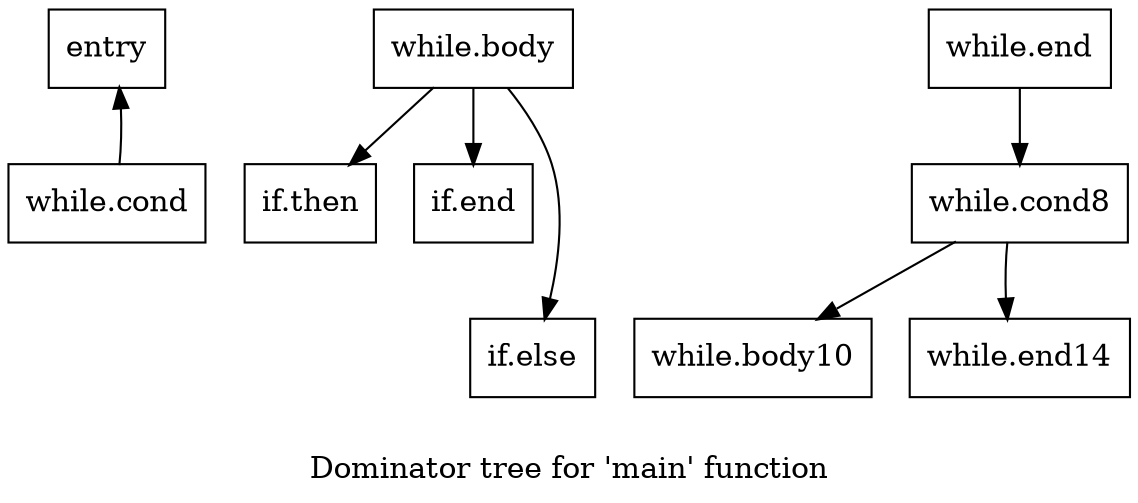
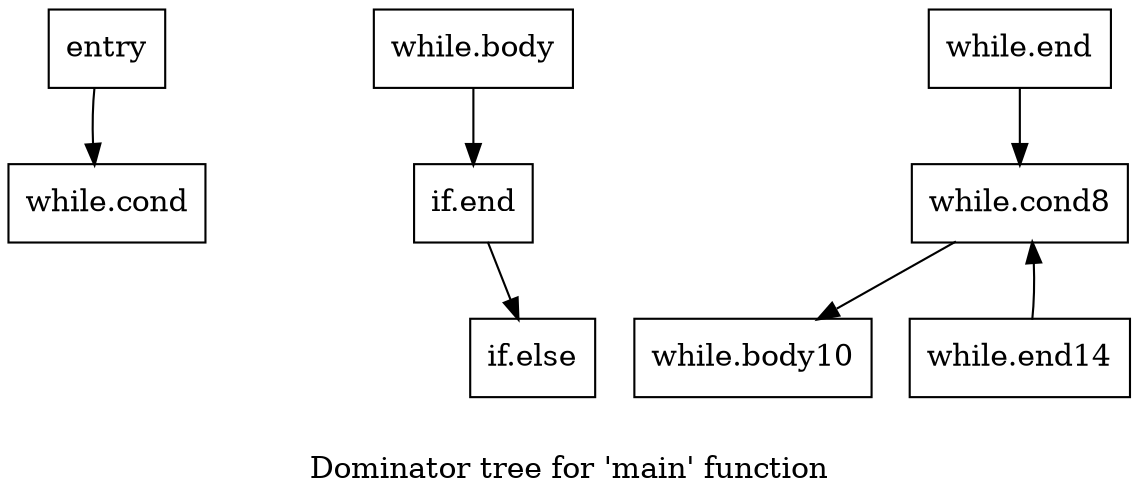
(121, 137) -> (93, 116)
(557, 187) -> (499, 271)
(310, 203) -> none
(1006, 270) -> (1034, 291)
